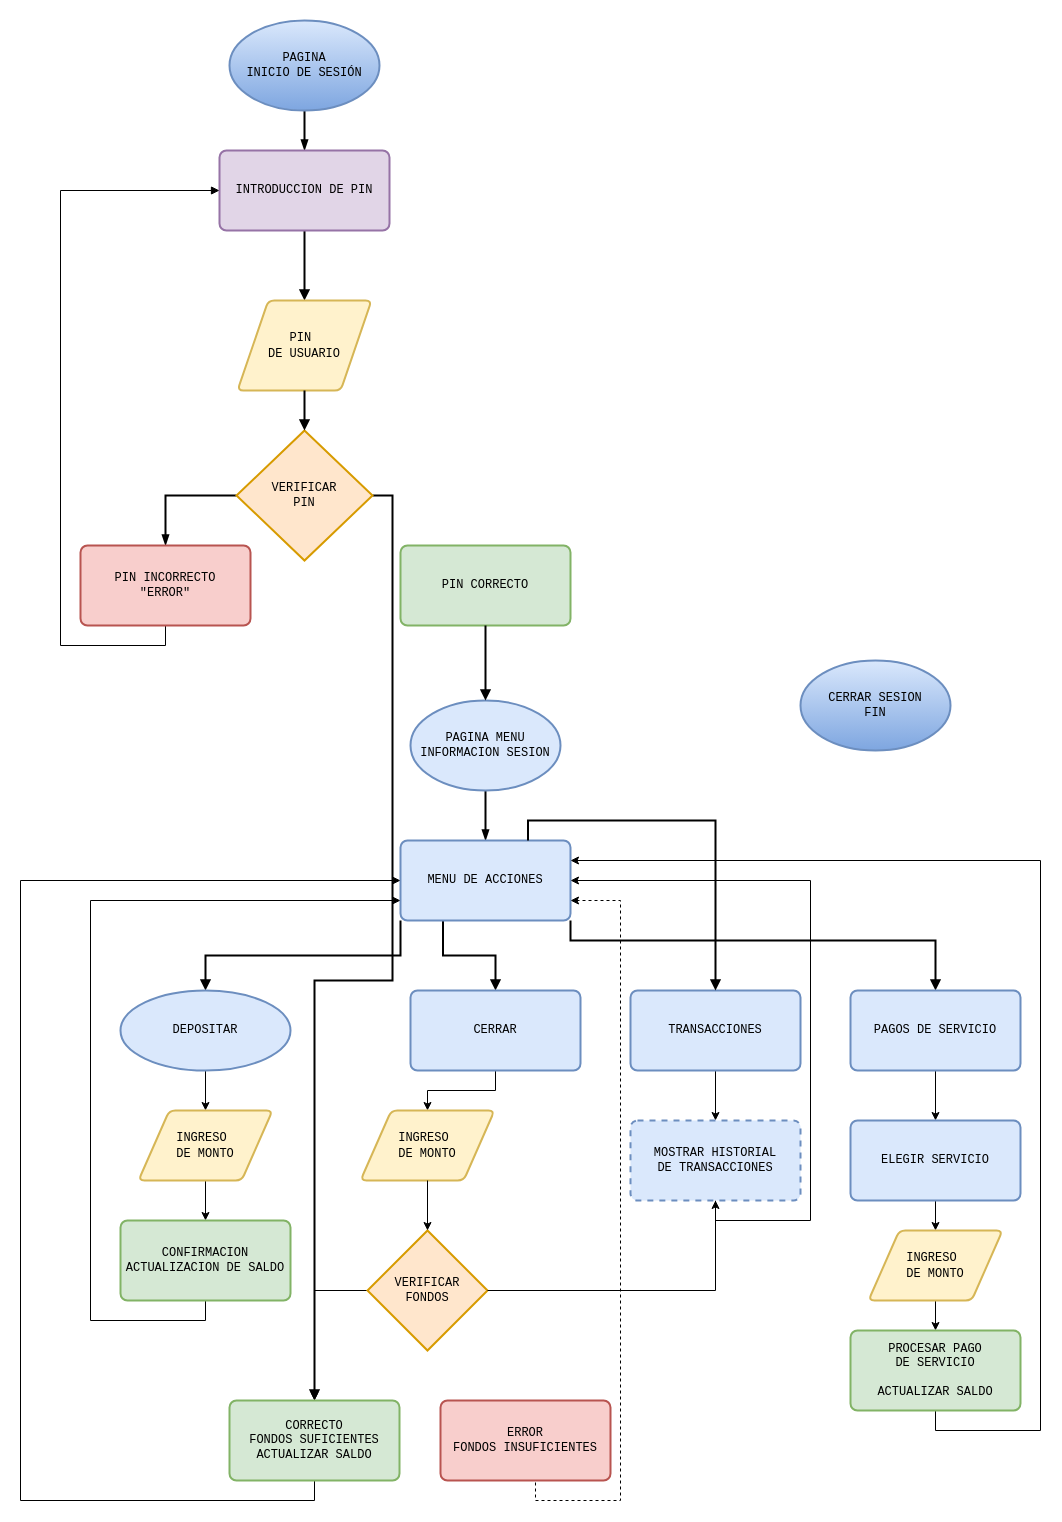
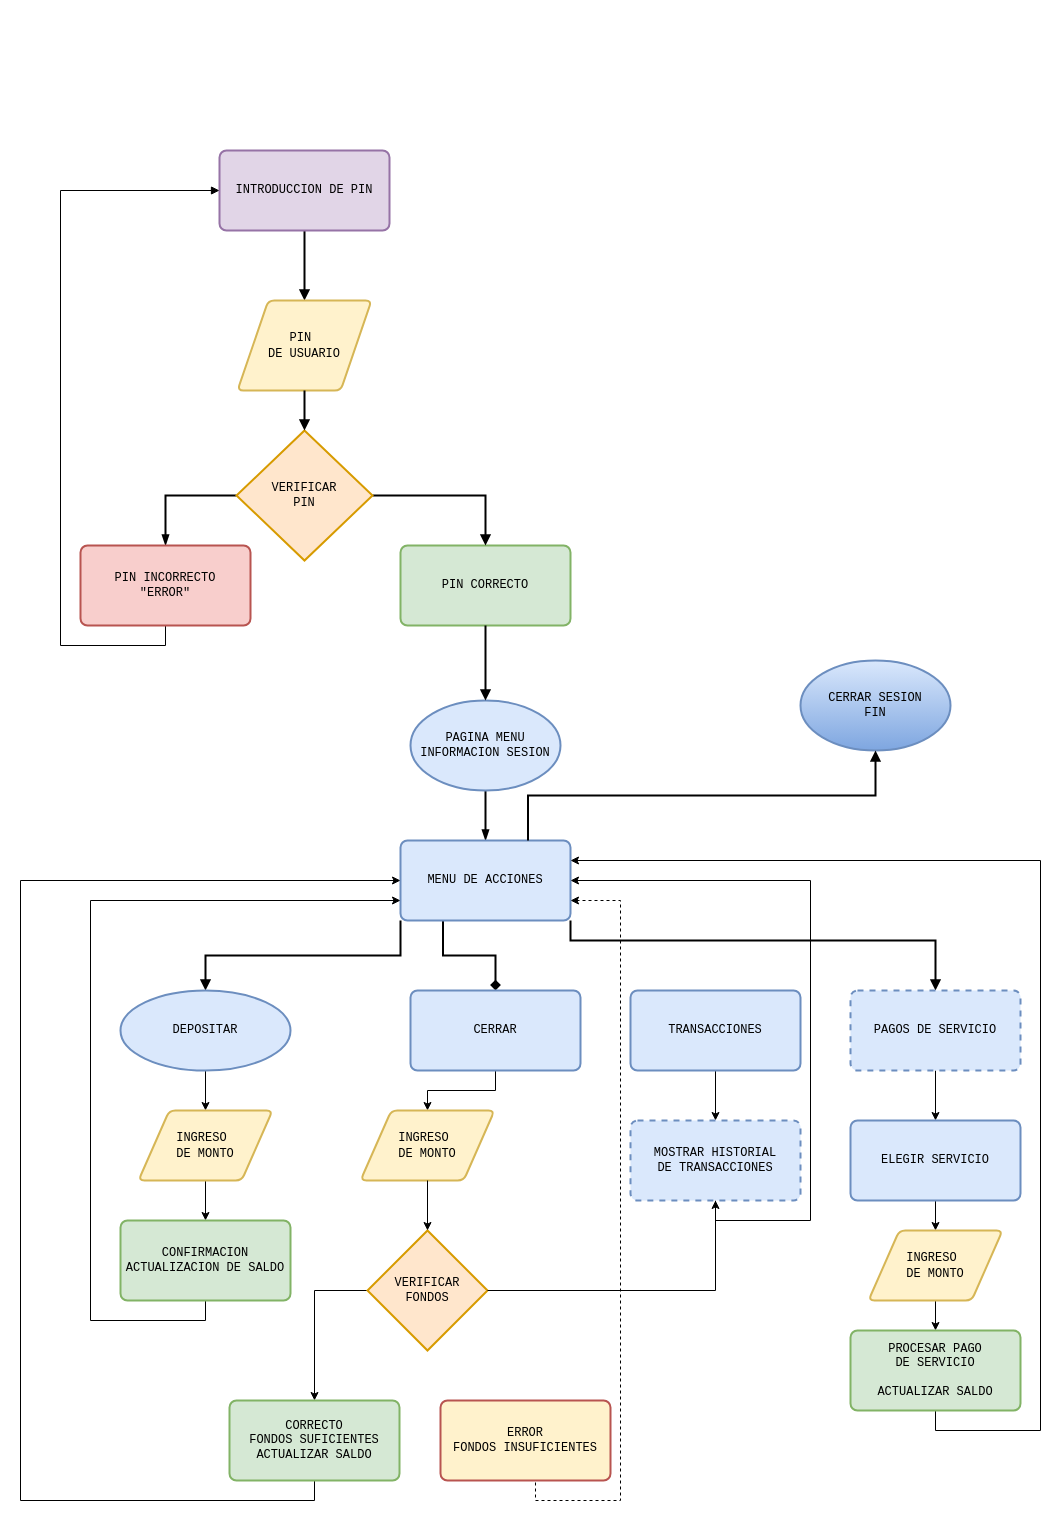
(305, 66) -> none
(305, 125) -> none
(700, 821) -> (705, 796)
(393, 929) -> (457, 496)
(496, 978) -> (496, 979)
(936, 1031) -> (936, 1031)
(526, 1441) -> (526, 1441)
